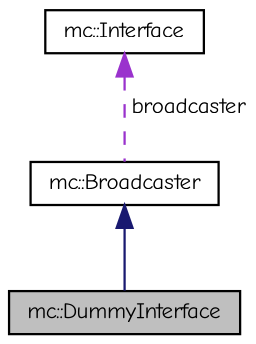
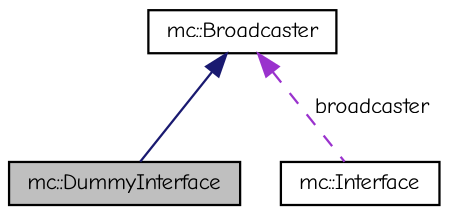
(125, 119) -> (309, 117)
